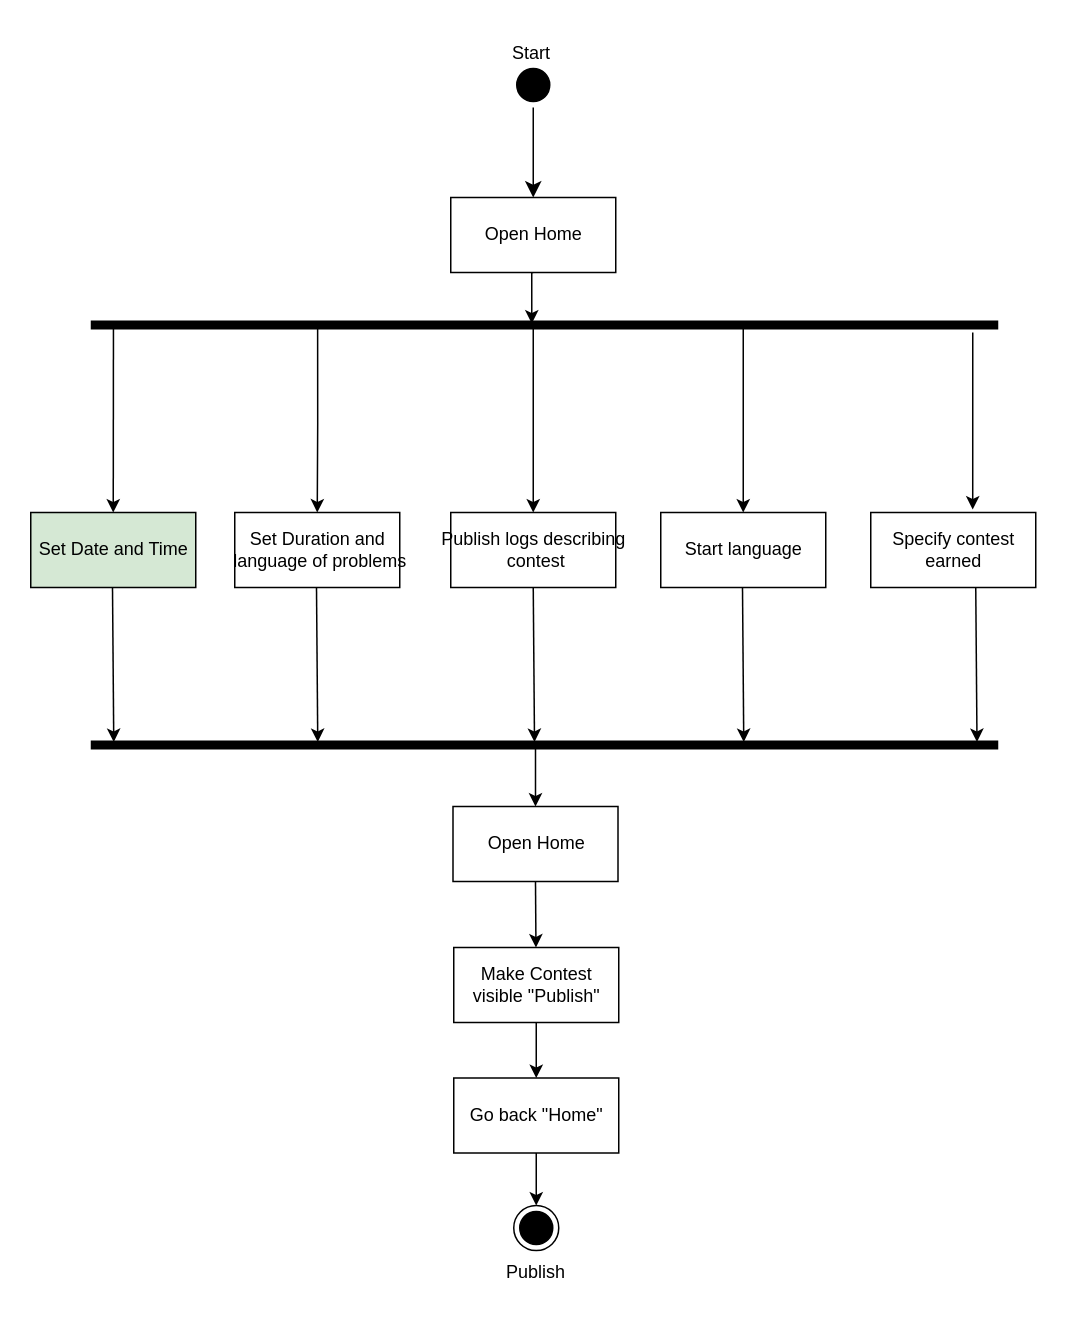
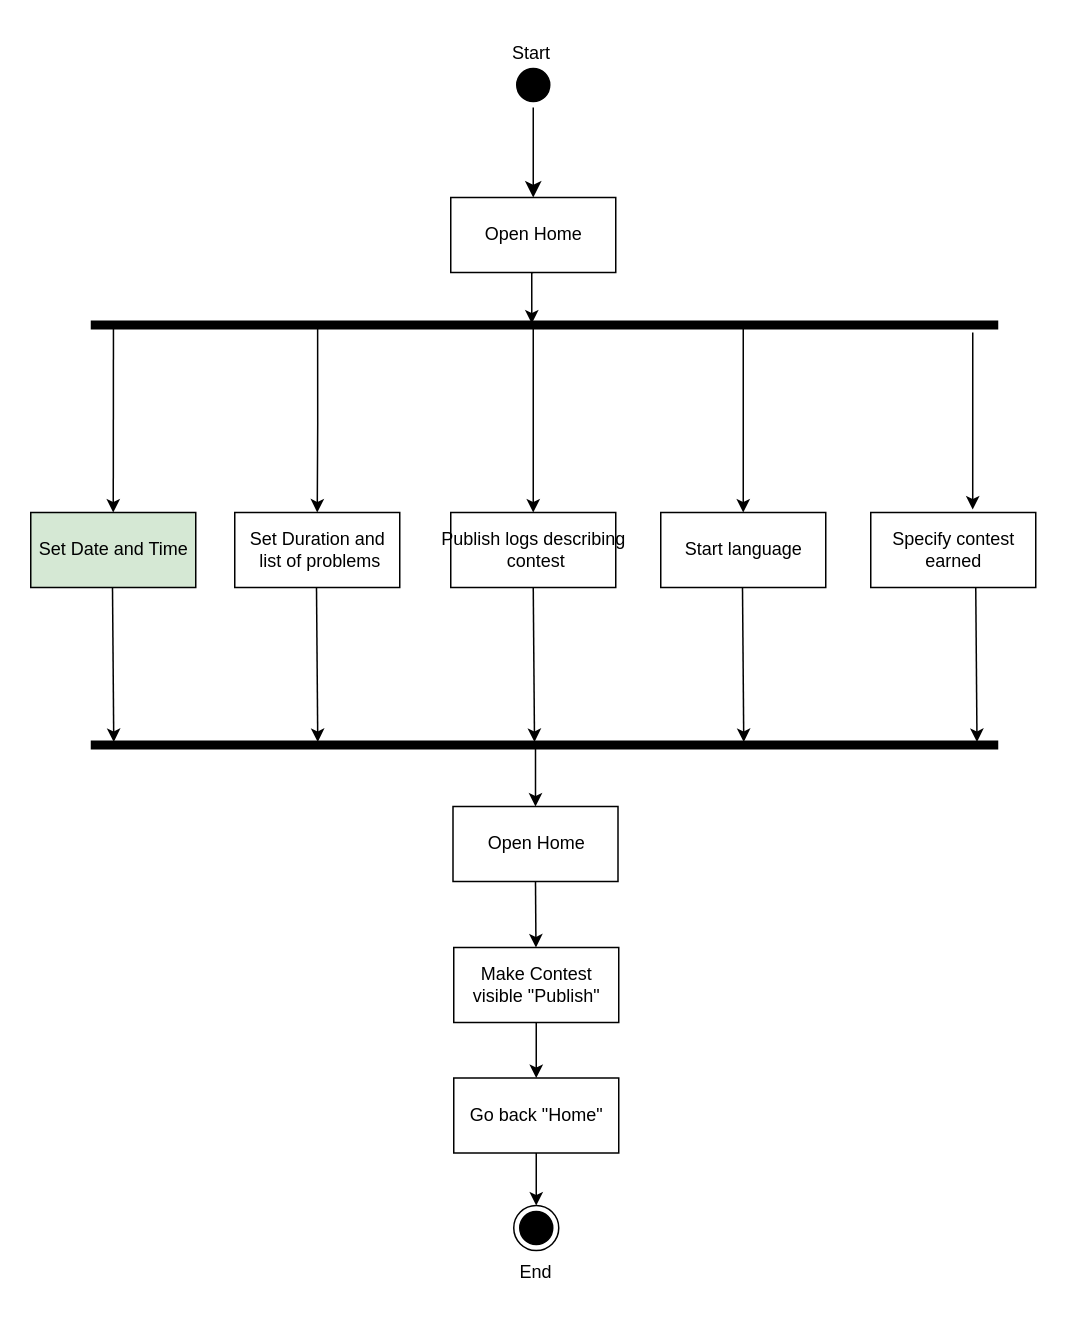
(318, 550) -> (318, 550)
(536, 1273) -> (536, 1273)
